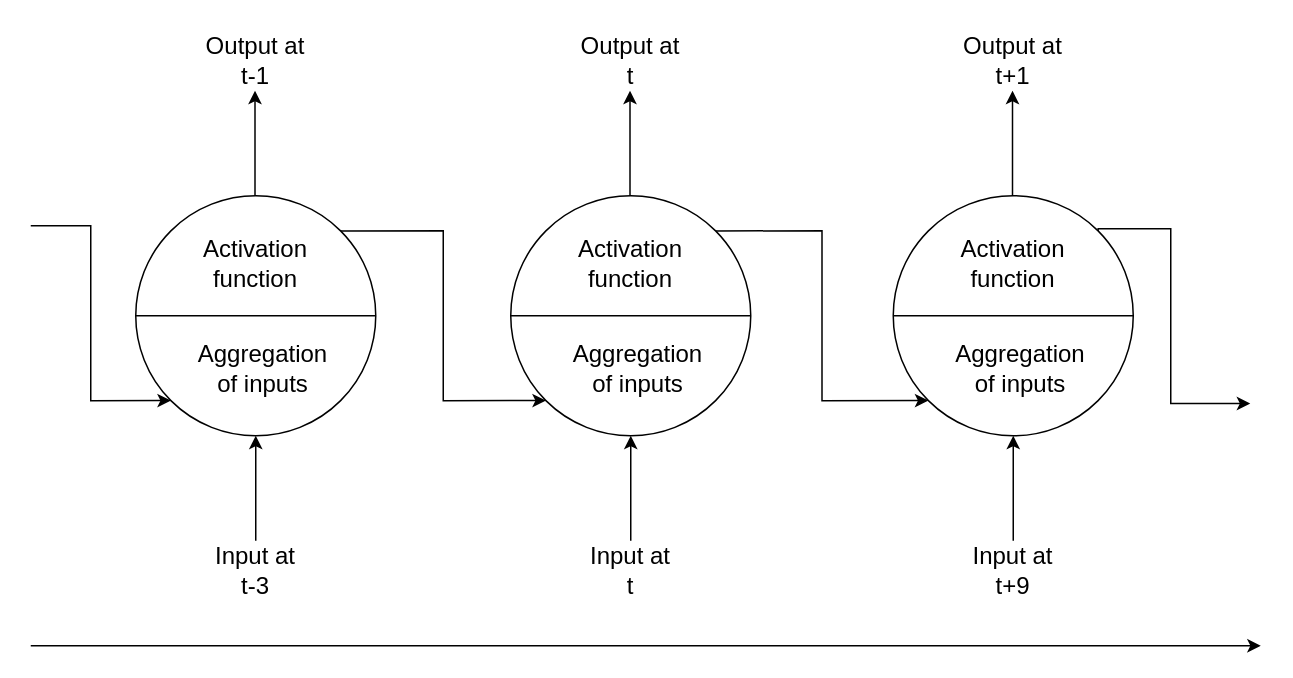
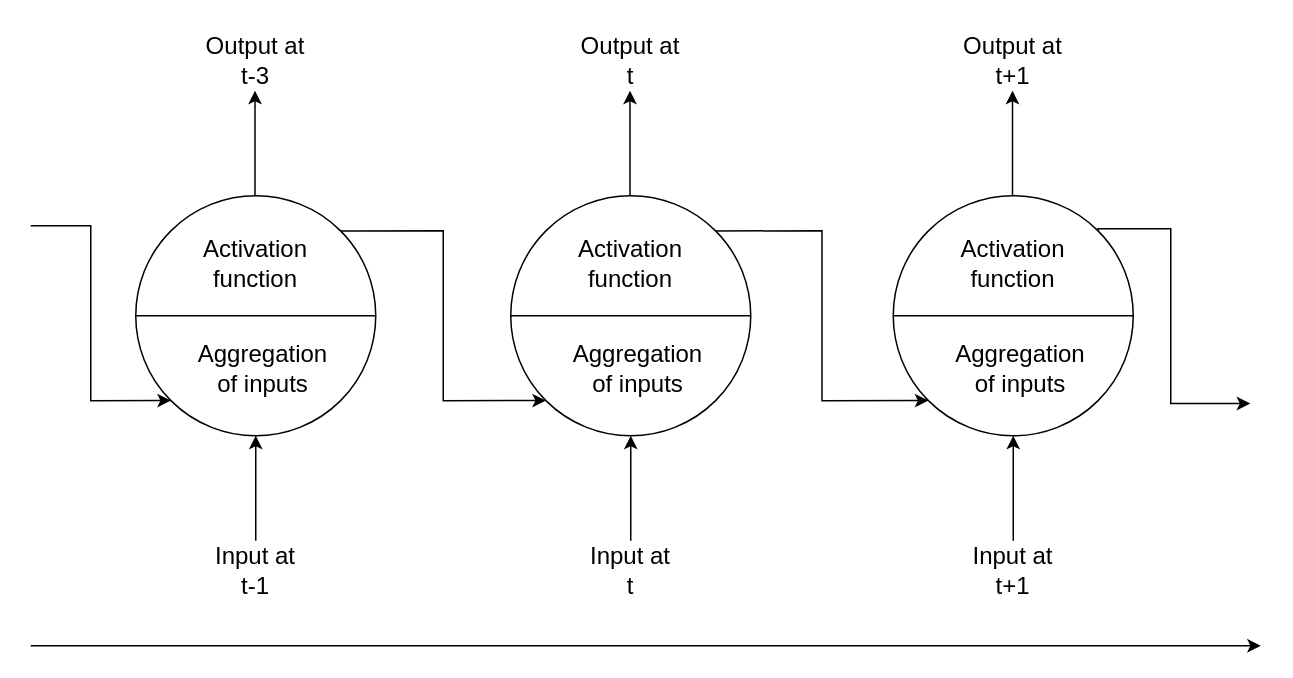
(256, 61) -> (256, 61)
(256, 571) -> (256, 571)
(1013, 571) -> (1013, 571)
